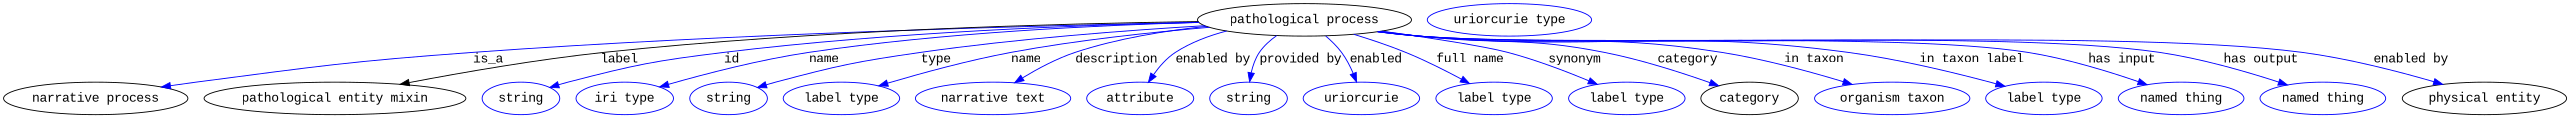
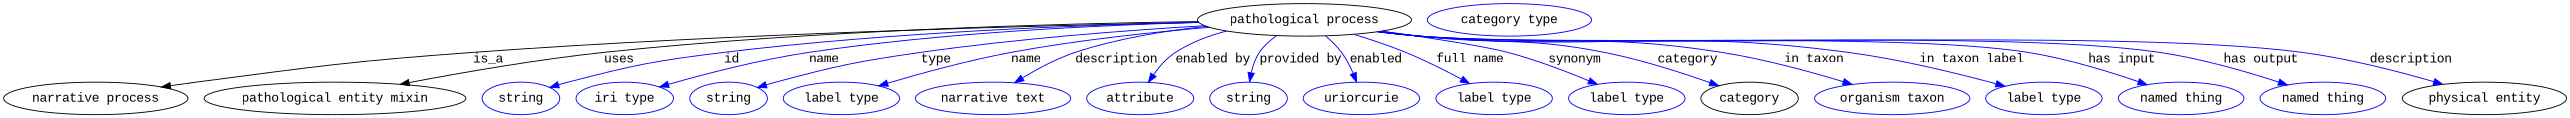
(1509, 20) -> (1509, 20)
(658, 41) -> (658, 41)
(619, 59) -> (619, 59)
(2411, 59) -> (2411, 59)
